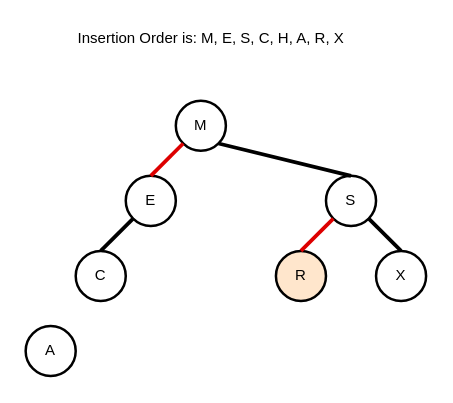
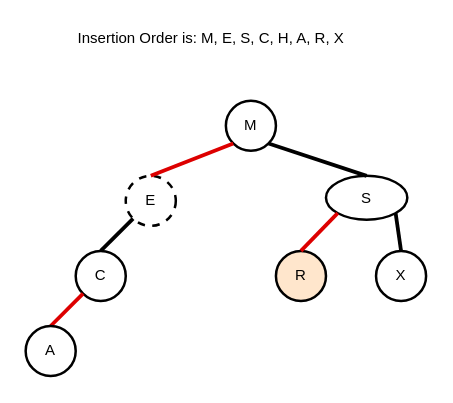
(201, 126) -> (251, 126)
(151, 201) -> (151, 201)
(351, 201) -> (366, 198)
none -> (67, 309)
